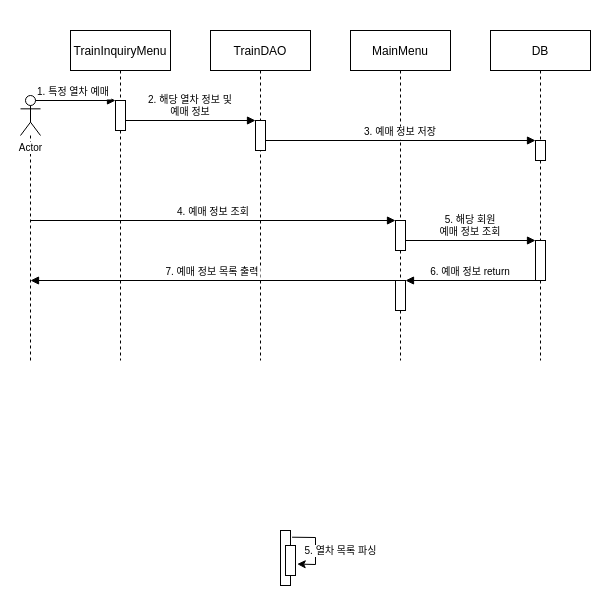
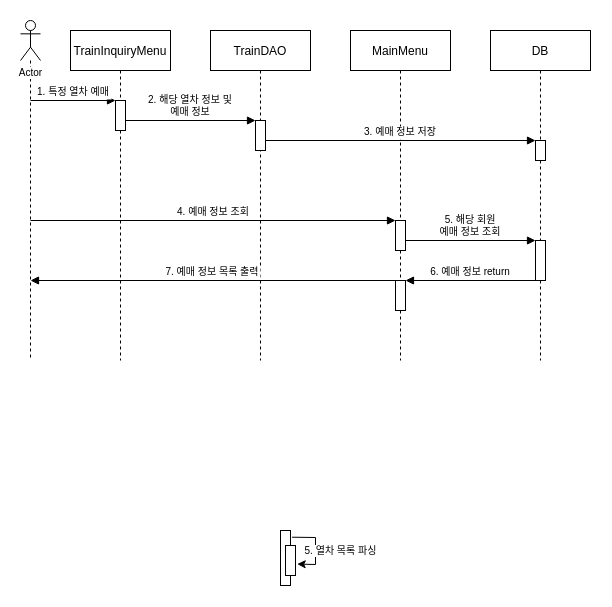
(31, 116) -> (31, 41)
